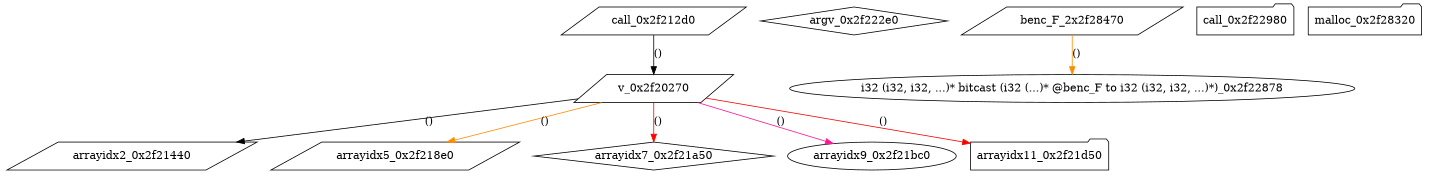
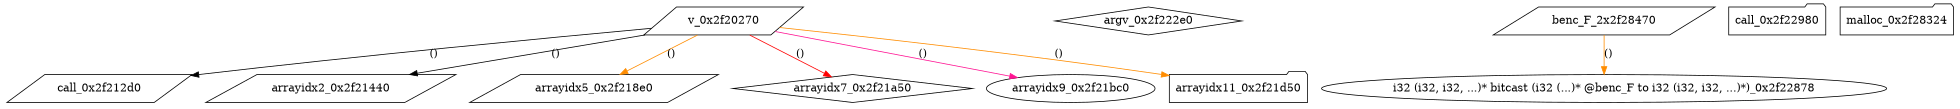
(1365, 21) -> (1897, 21)
(654, 51) -> (425, 50)
(834, 120) -> (971, 49)
